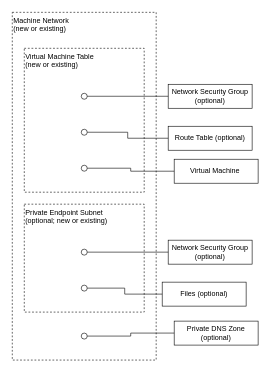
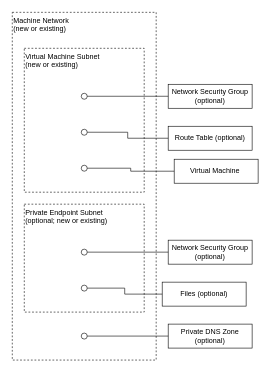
(62, 61) -> (65, 61)
(216, 333) -> (210, 336)
